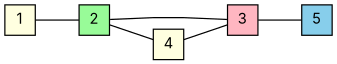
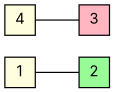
(169, 18) -> none
(317, 20) -> none
(131, 32) -> none
